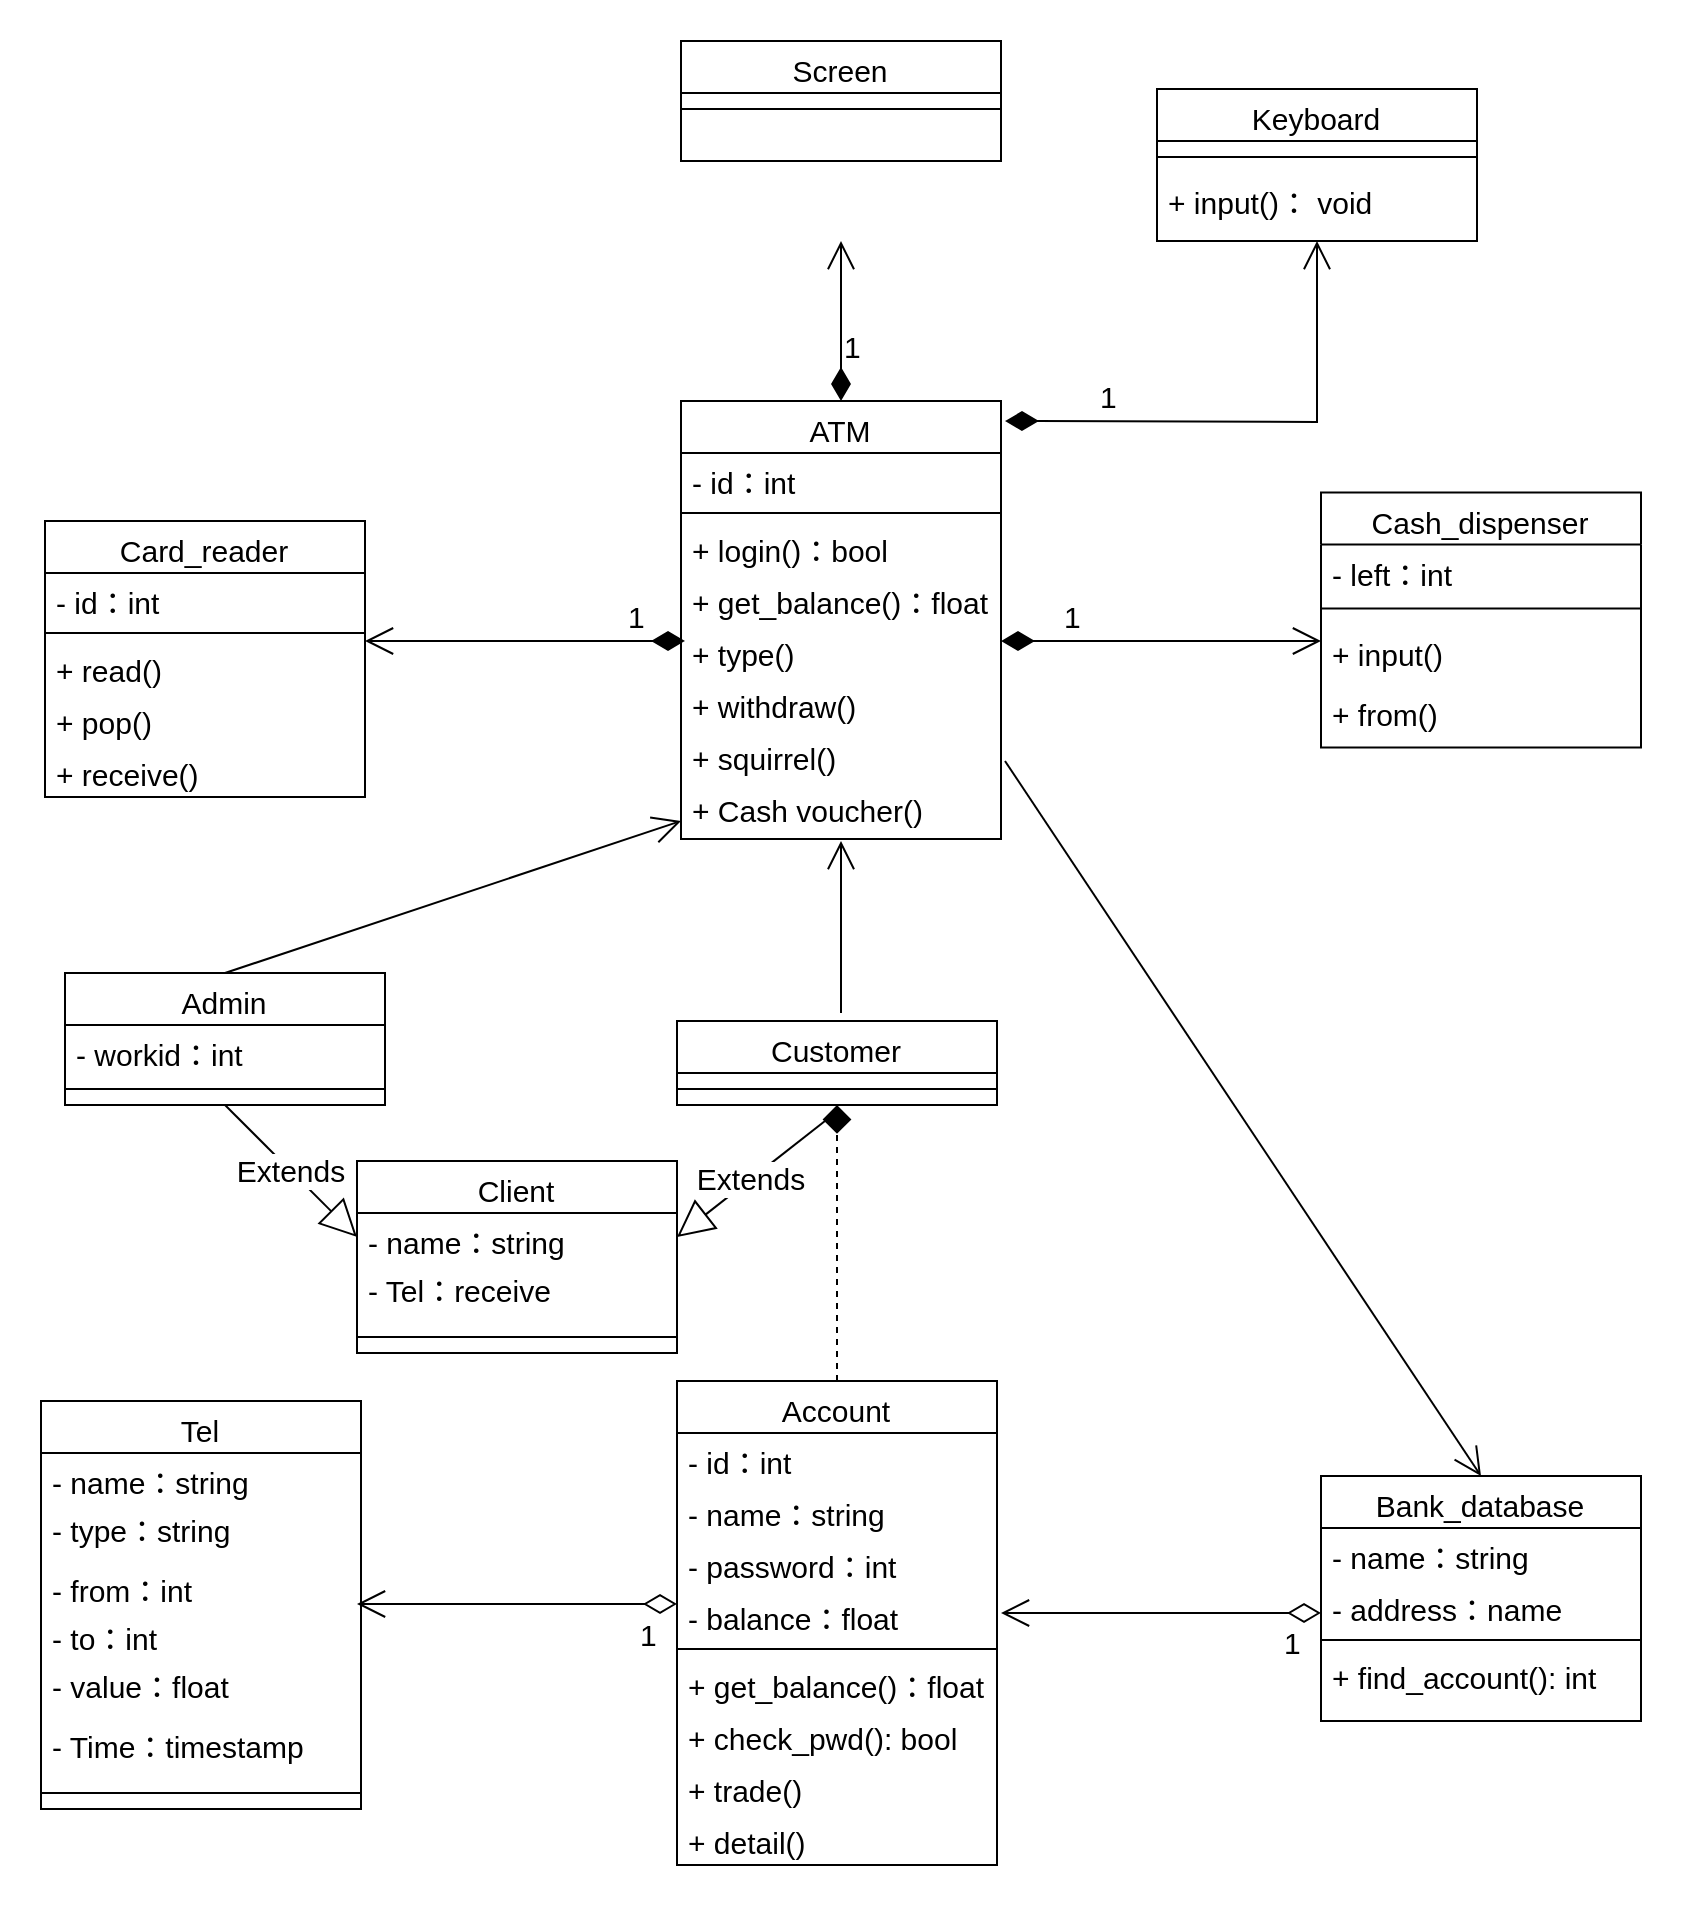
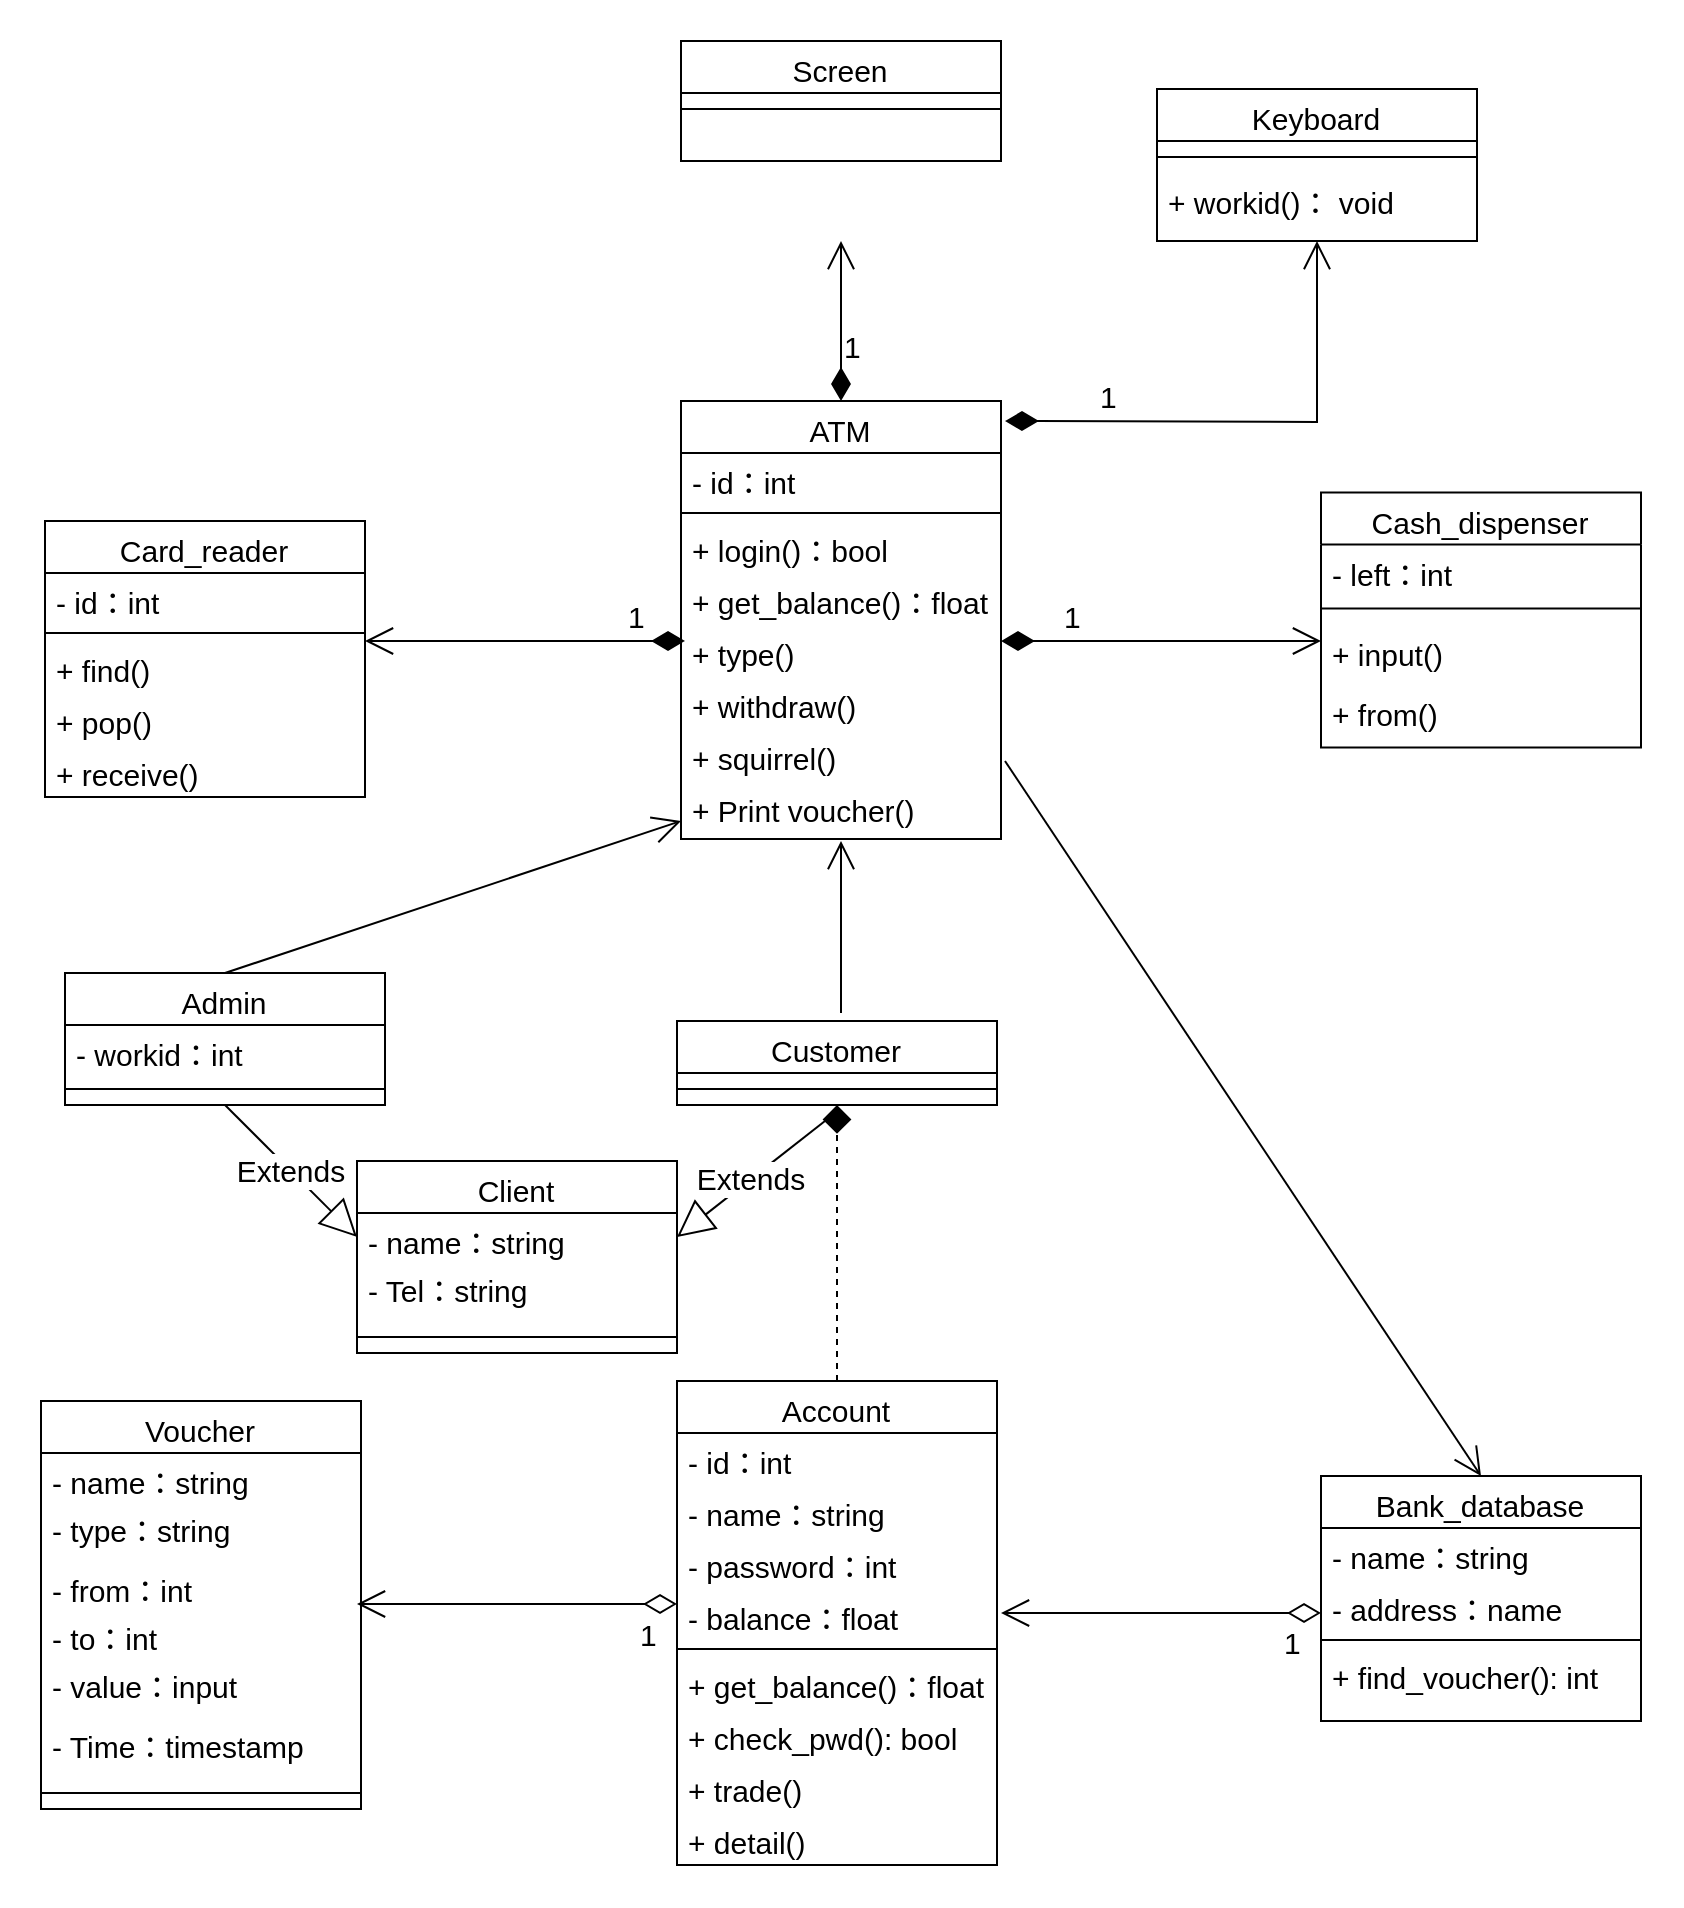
(1285, 204) -> (1293, 204)
(119, 672) -> (115, 672)
(819, 812) -> (823, 812)
(472, 1292) -> (464, 1292)
(200, 1432) -> (200, 1432)
(1489, 1679) -> (1489, 1679)
(156, 1688) -> (156, 1688)
